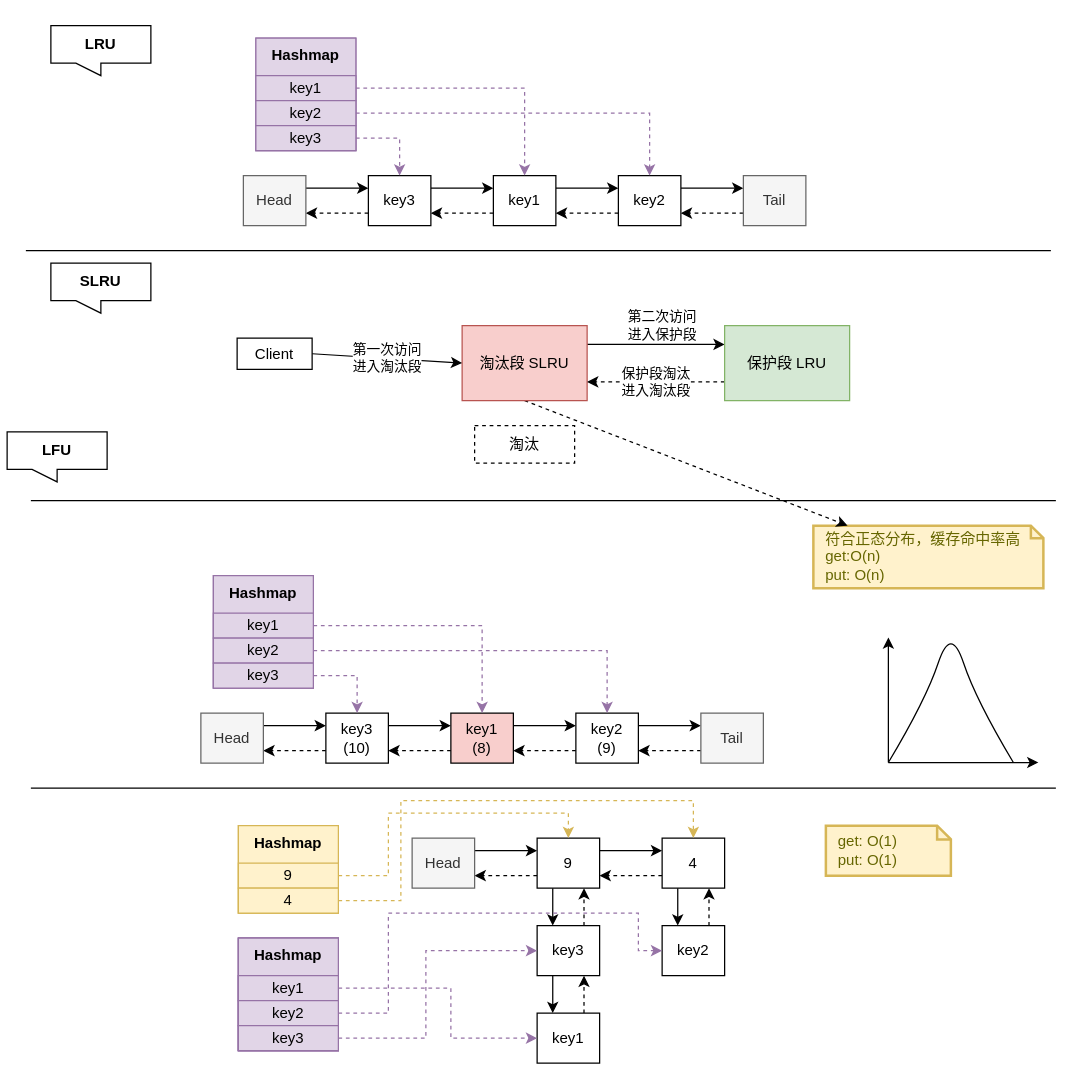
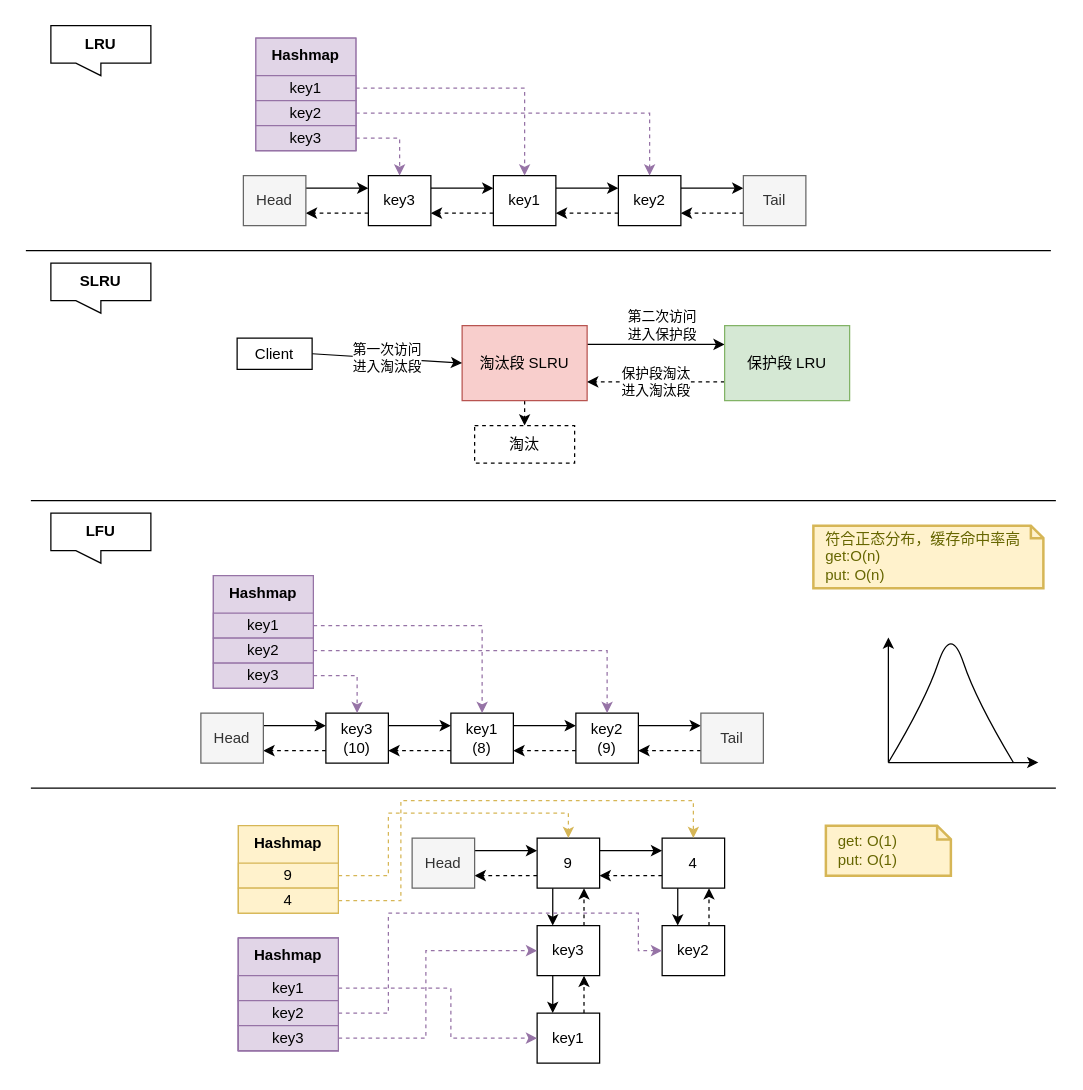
(650, 449) -> (524, 409)
(57, 457) -> (101, 538)
(482, 738) -> (482, 738)
